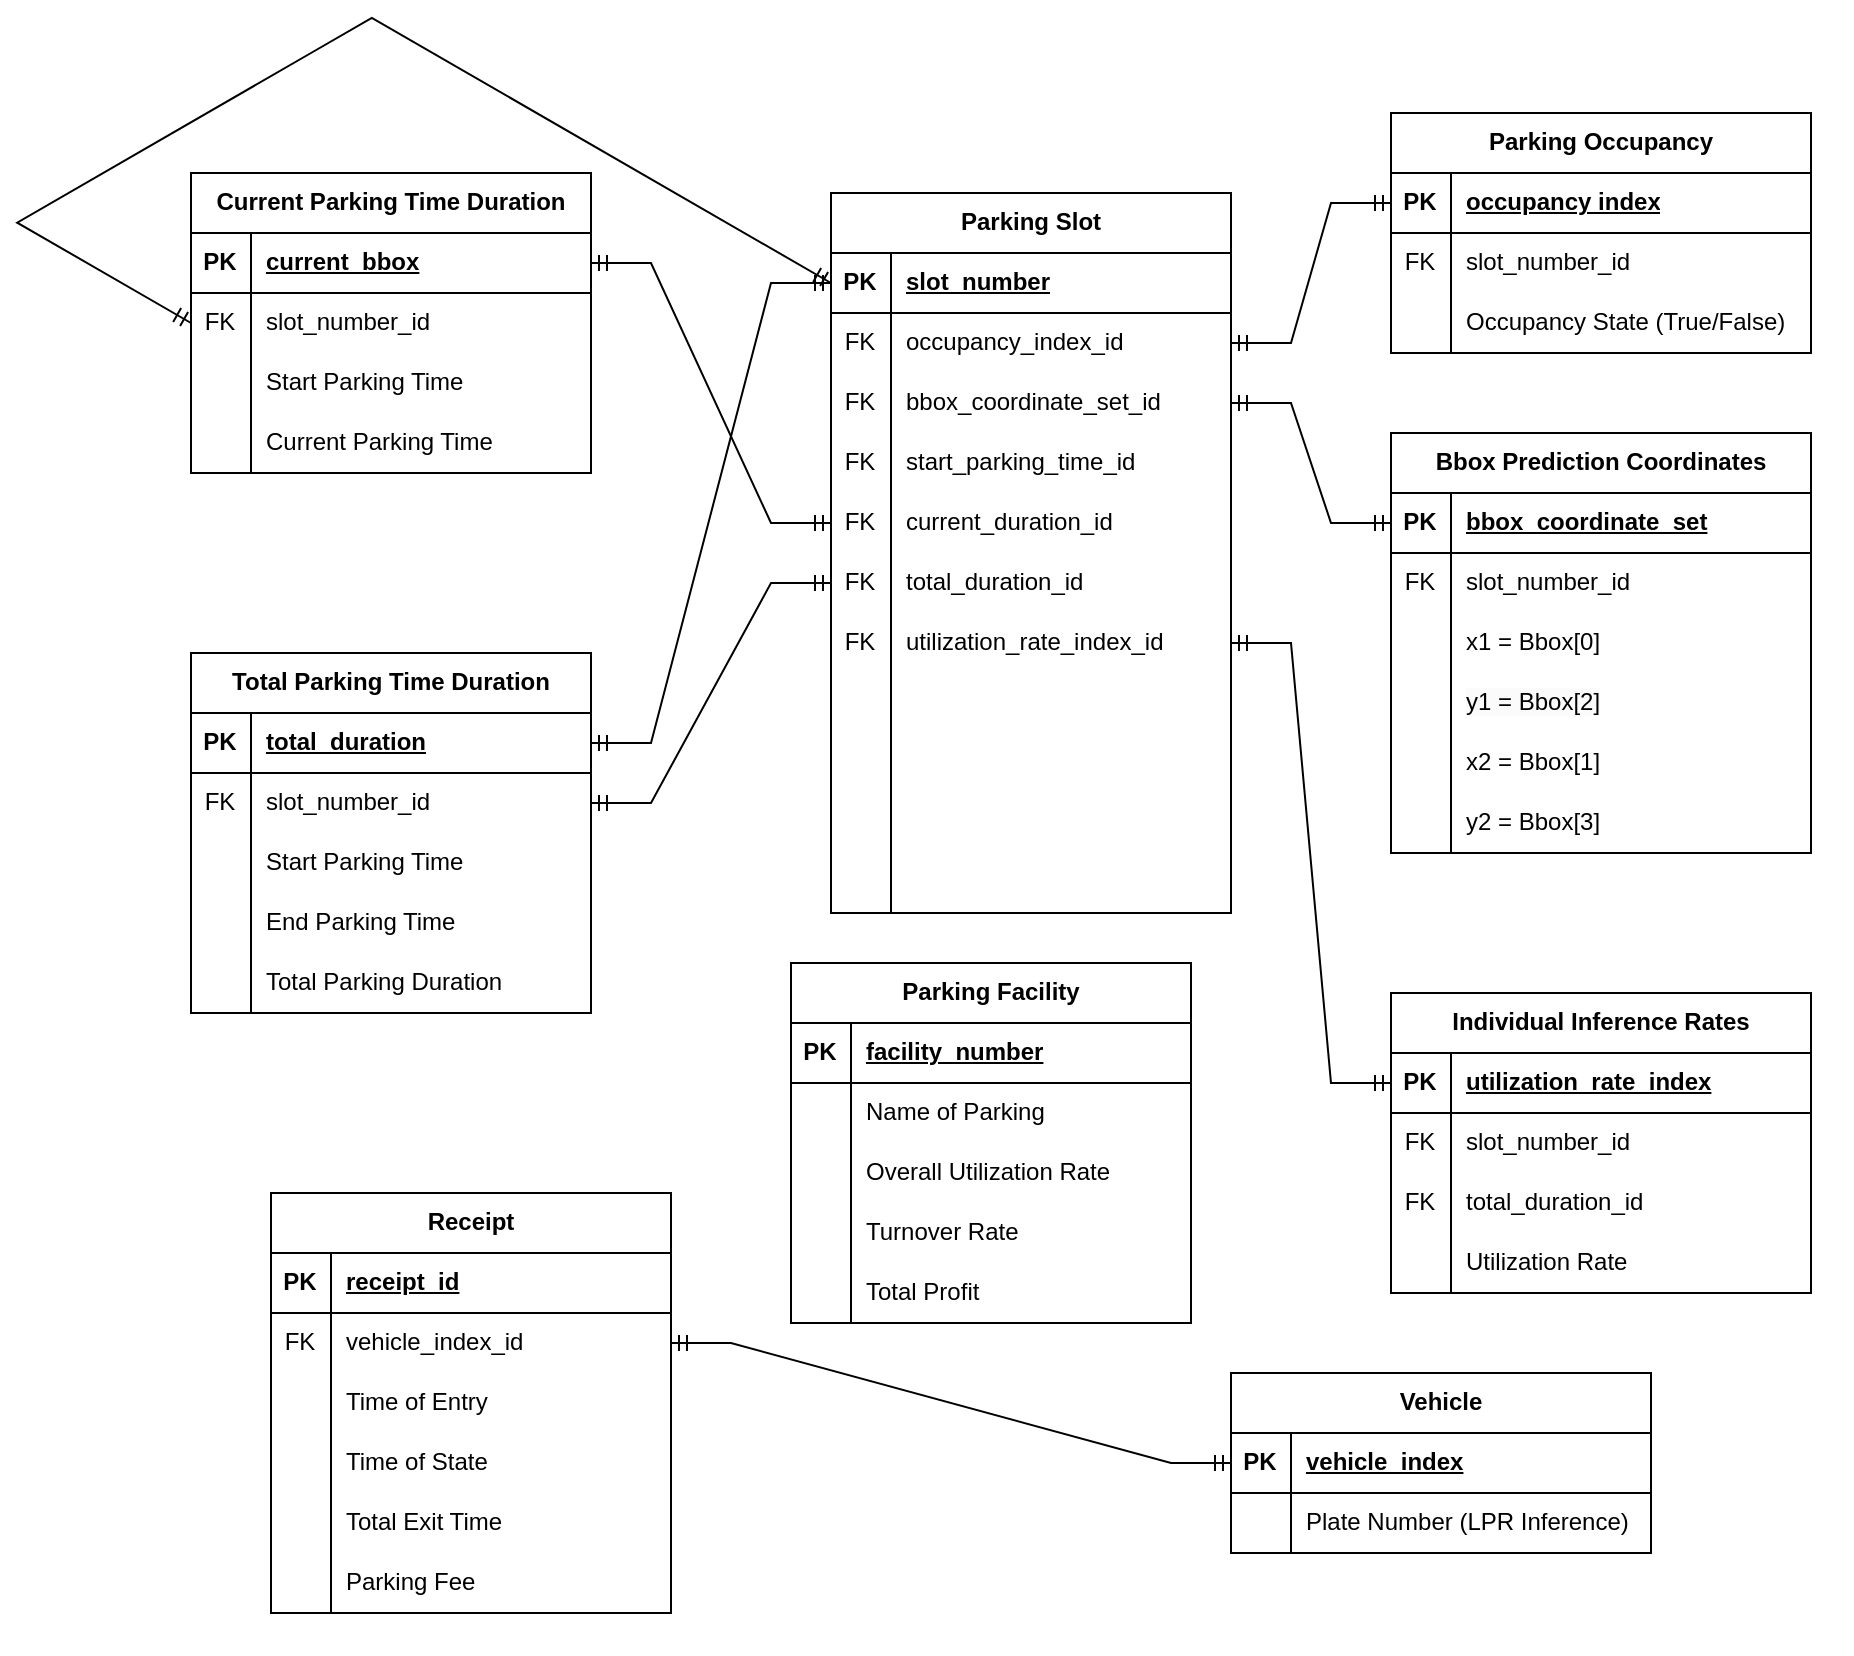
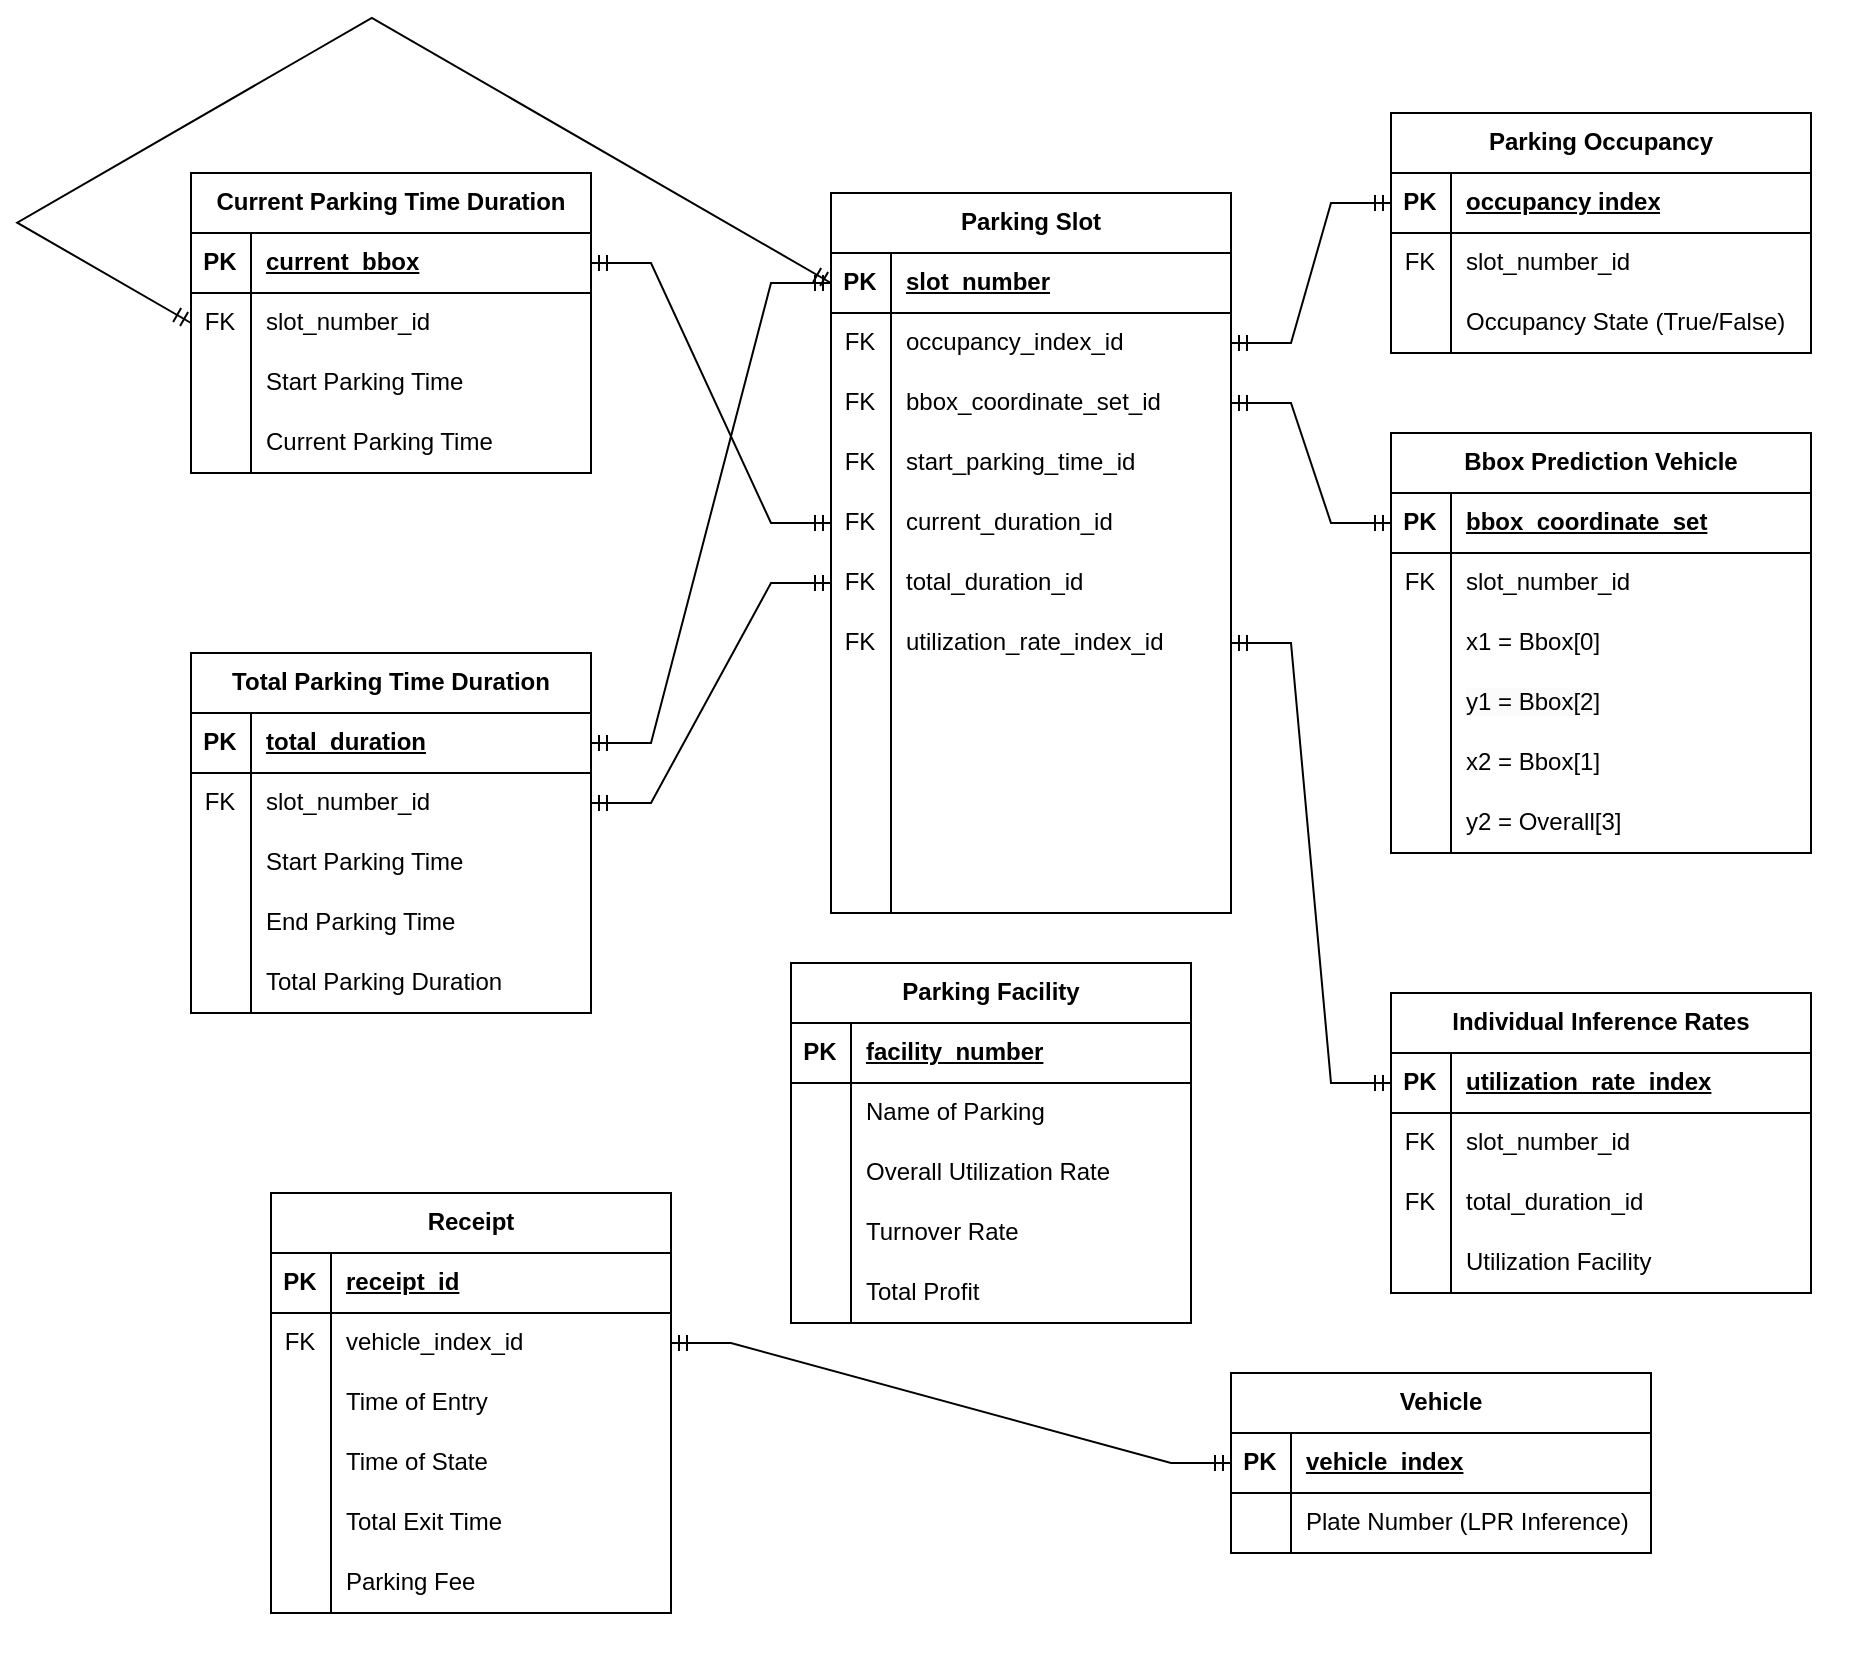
(1602, 463) -> (1602, 463)
(1541, 823) -> (1555, 823)
(1559, 1263) -> (1576, 1263)
